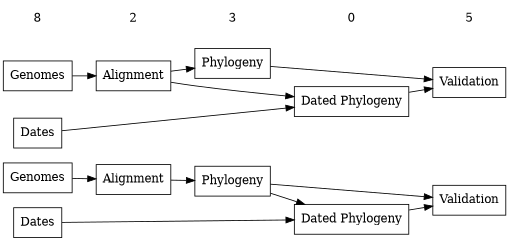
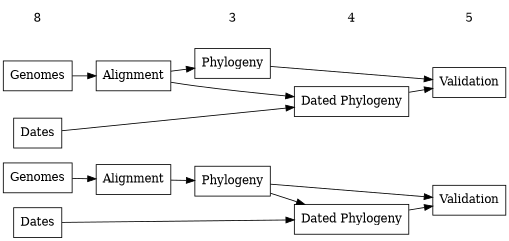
(133, 19) -> none
(352, 19) -> (352, 19)
